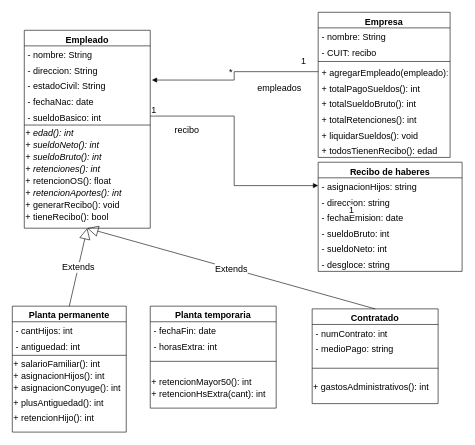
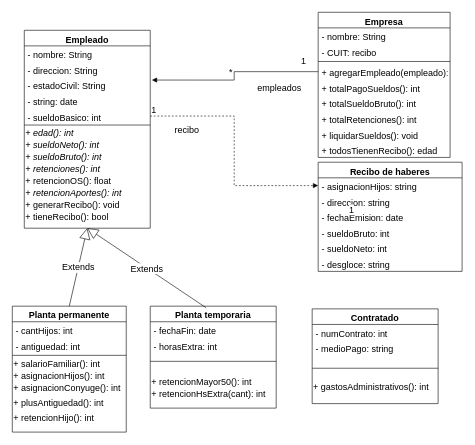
(64, 102) -> (58, 102)
(234, 148) -> (234, 148)
(236, 270) -> none
none -> (151, 271)
